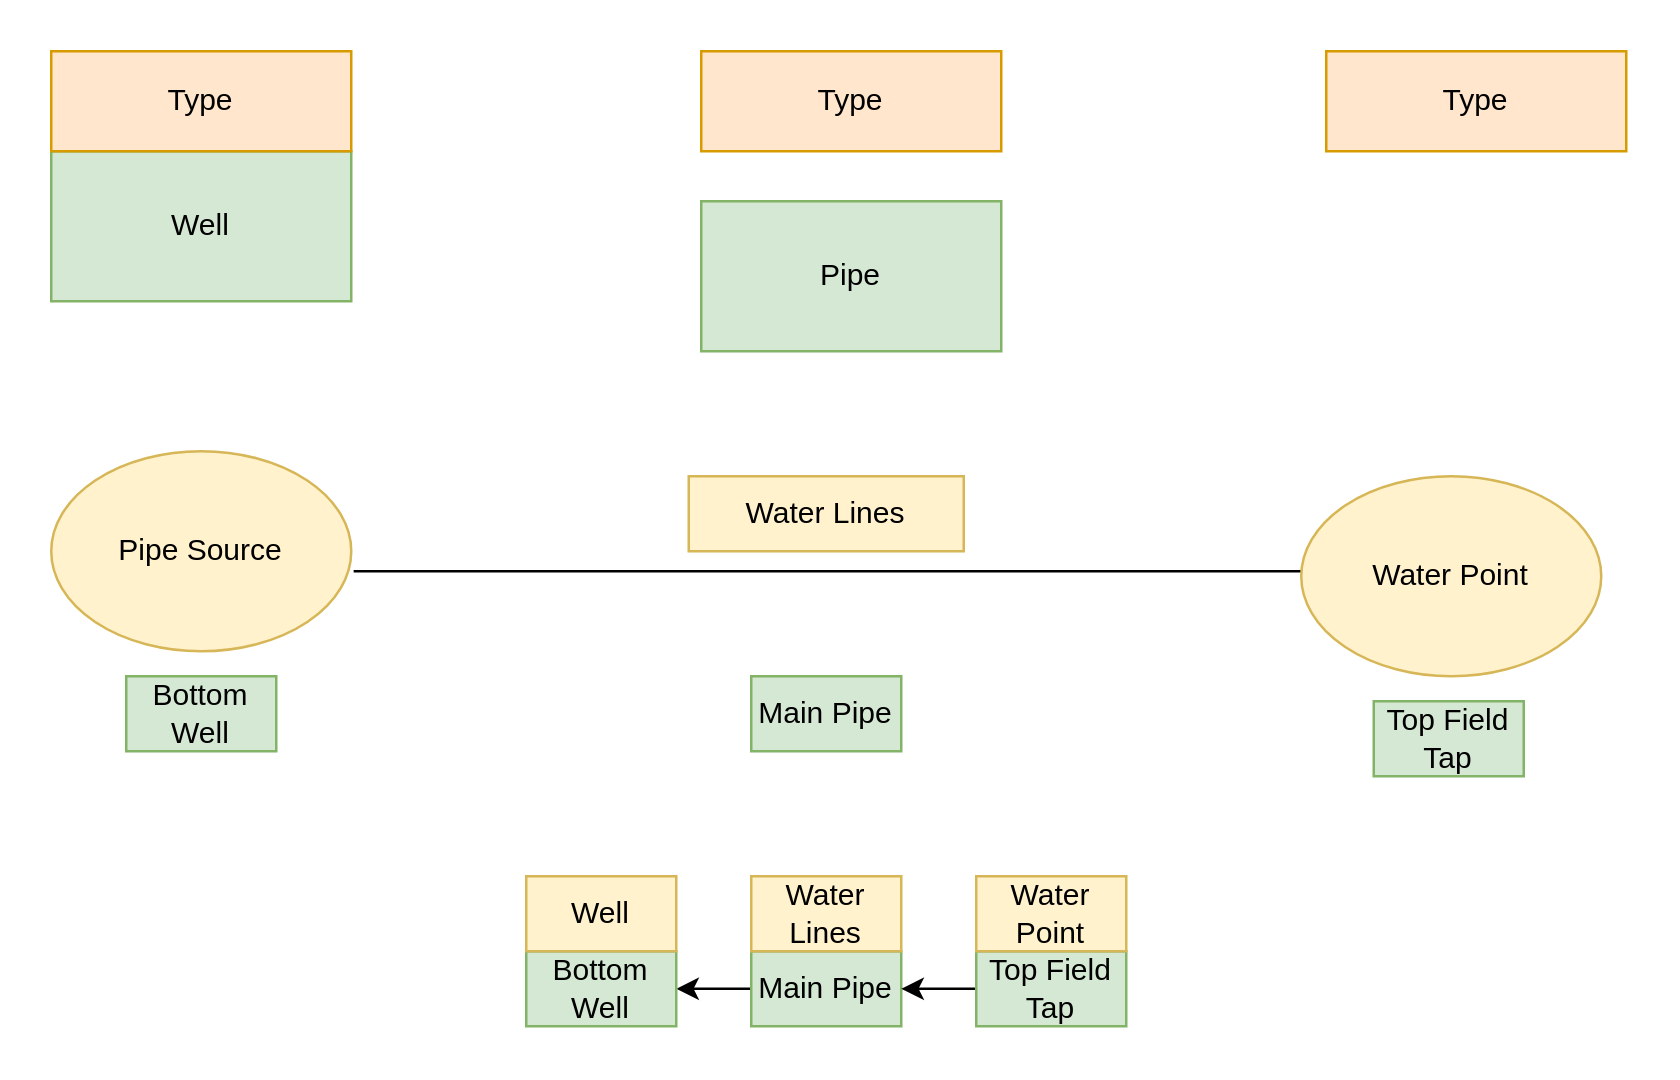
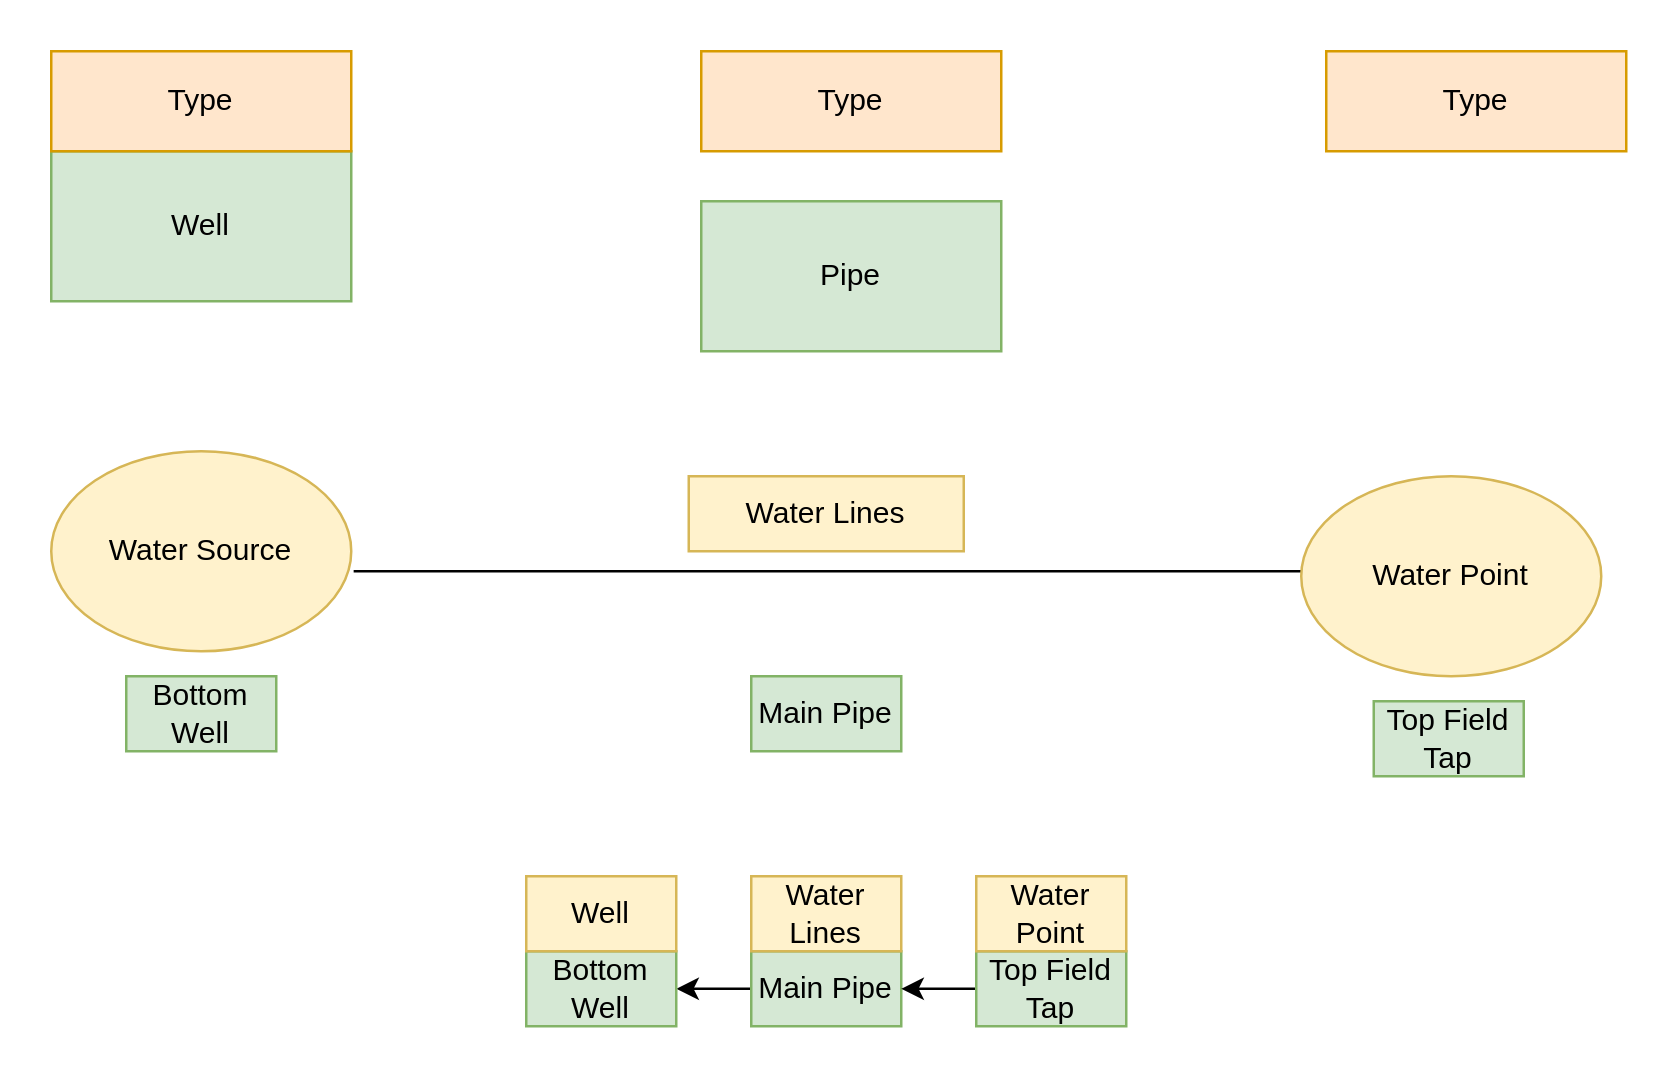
(201, 551) -> (201, 551)
